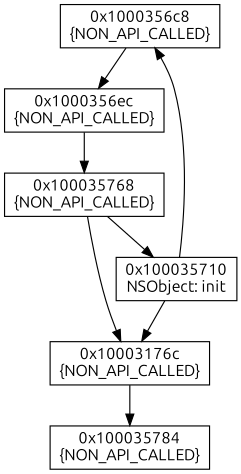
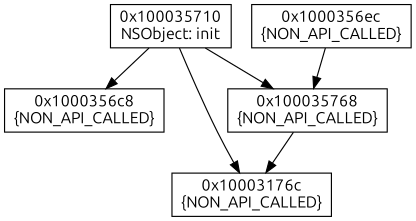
(116, 63) -> none
(126, 233) -> (234, 65)
(130, 448) -> none
